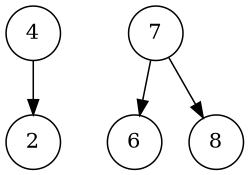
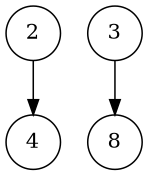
(156, 33) -> (115, 33)
(33, 80) -> (33, 80)
(135, 142) -> none
